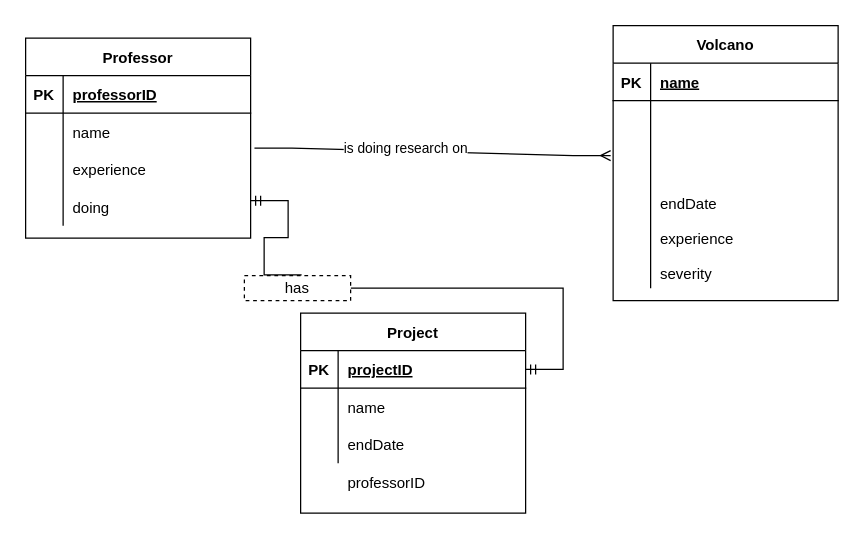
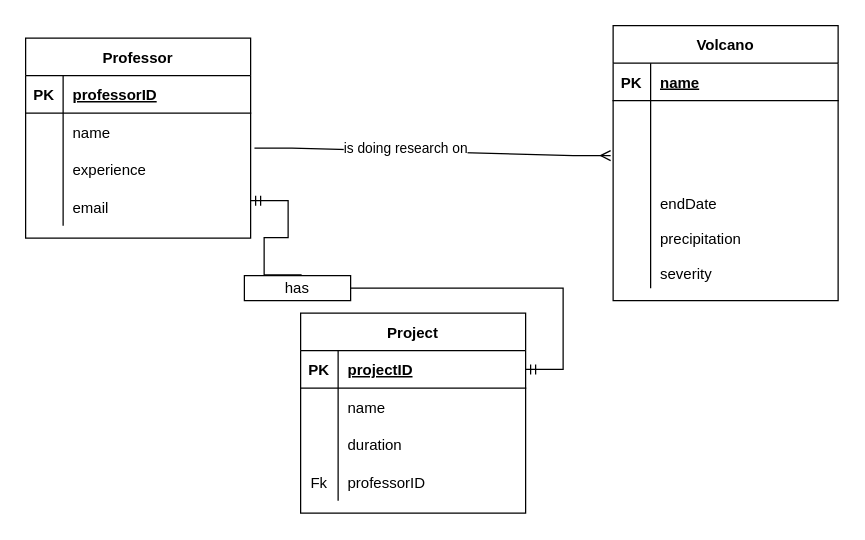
(689, 204) -> (689, 204)
(92, 208) -> (90, 208)
(298, 288) -> (298, 288)
(377, 445) -> (379, 445)
none -> (319, 482)
